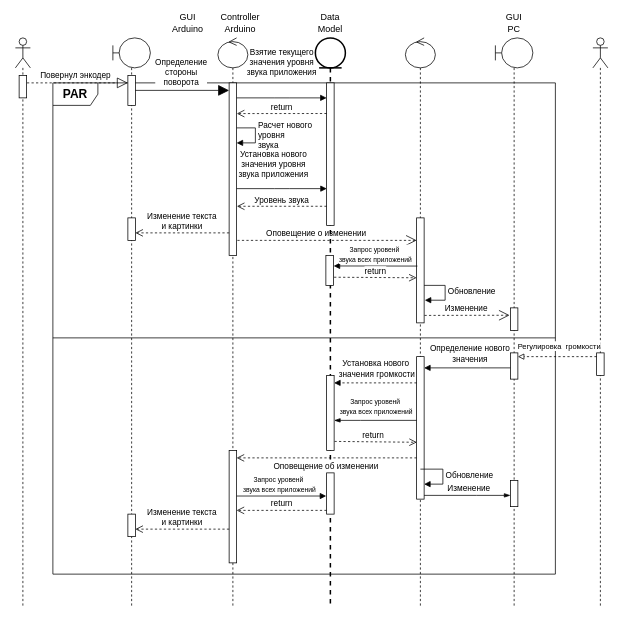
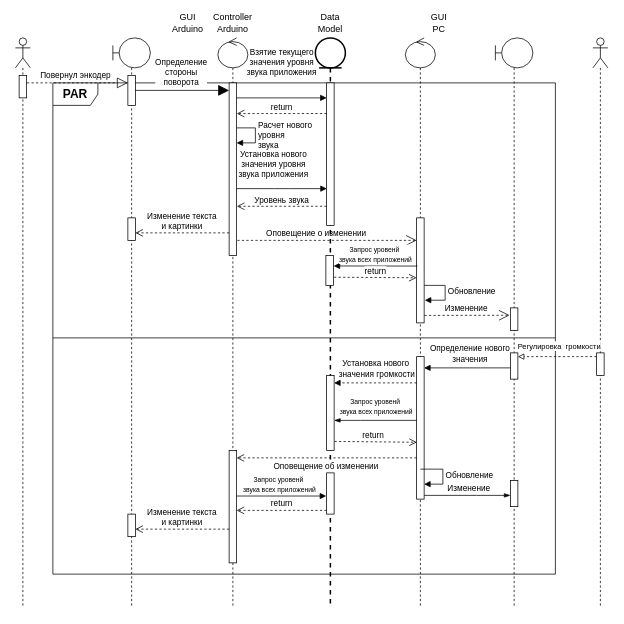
(240, 23) -> (233, 23)
(514, 23) -> (439, 23)
